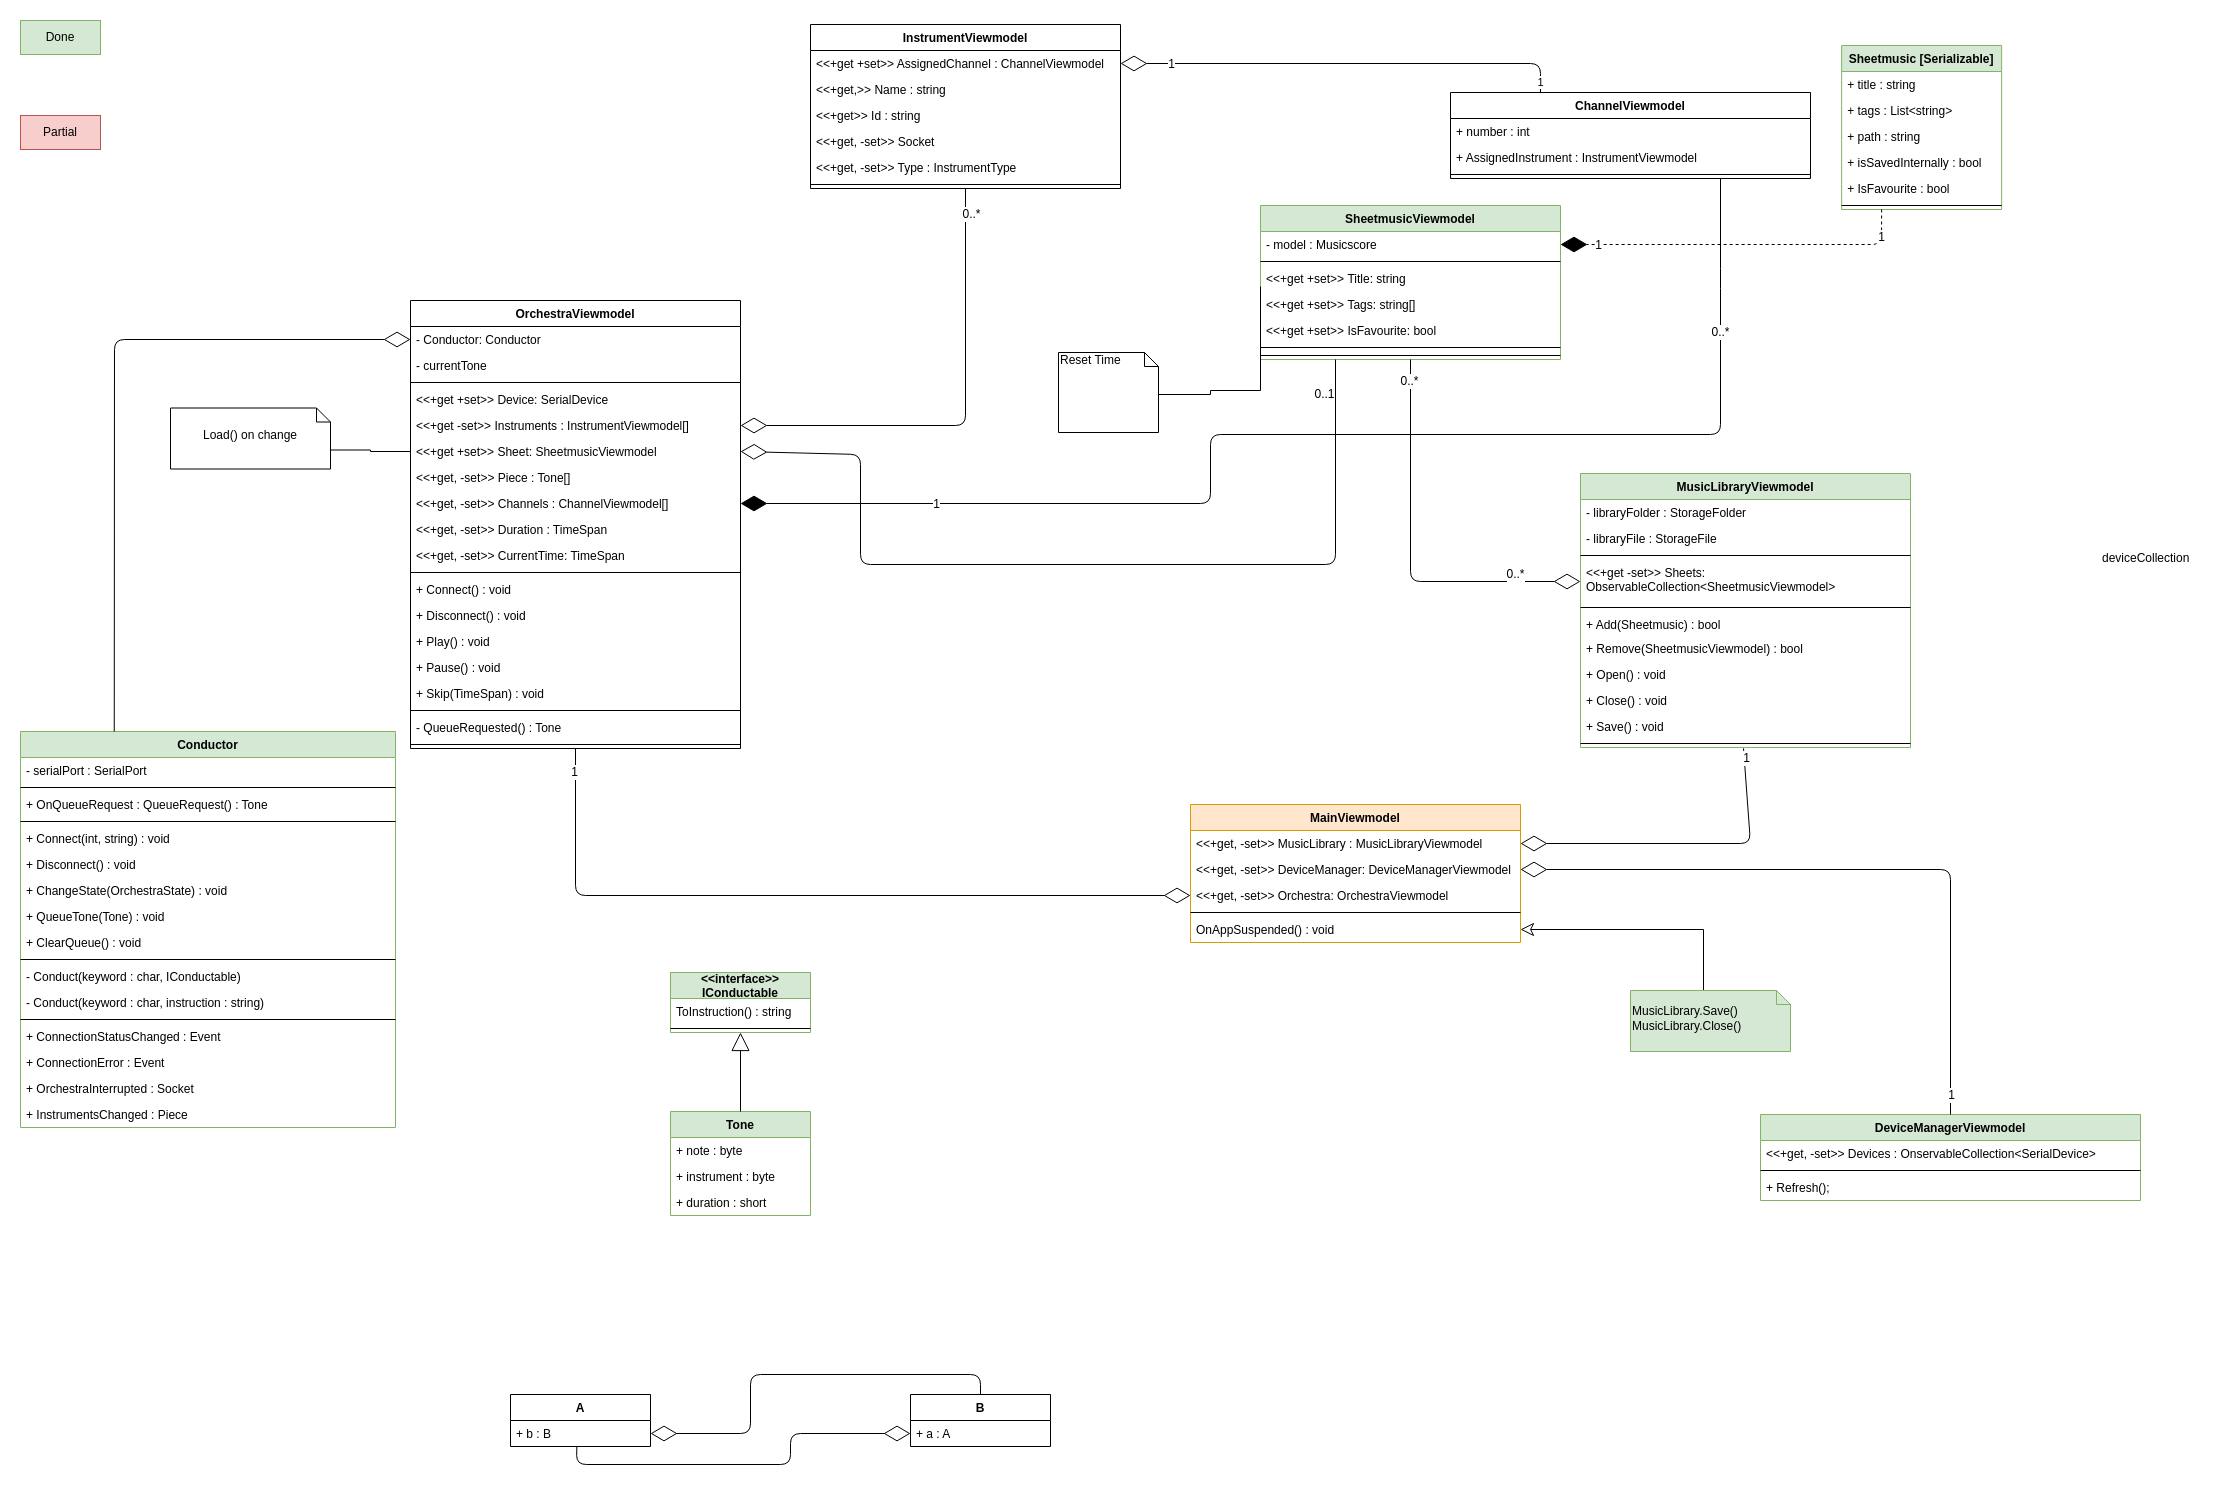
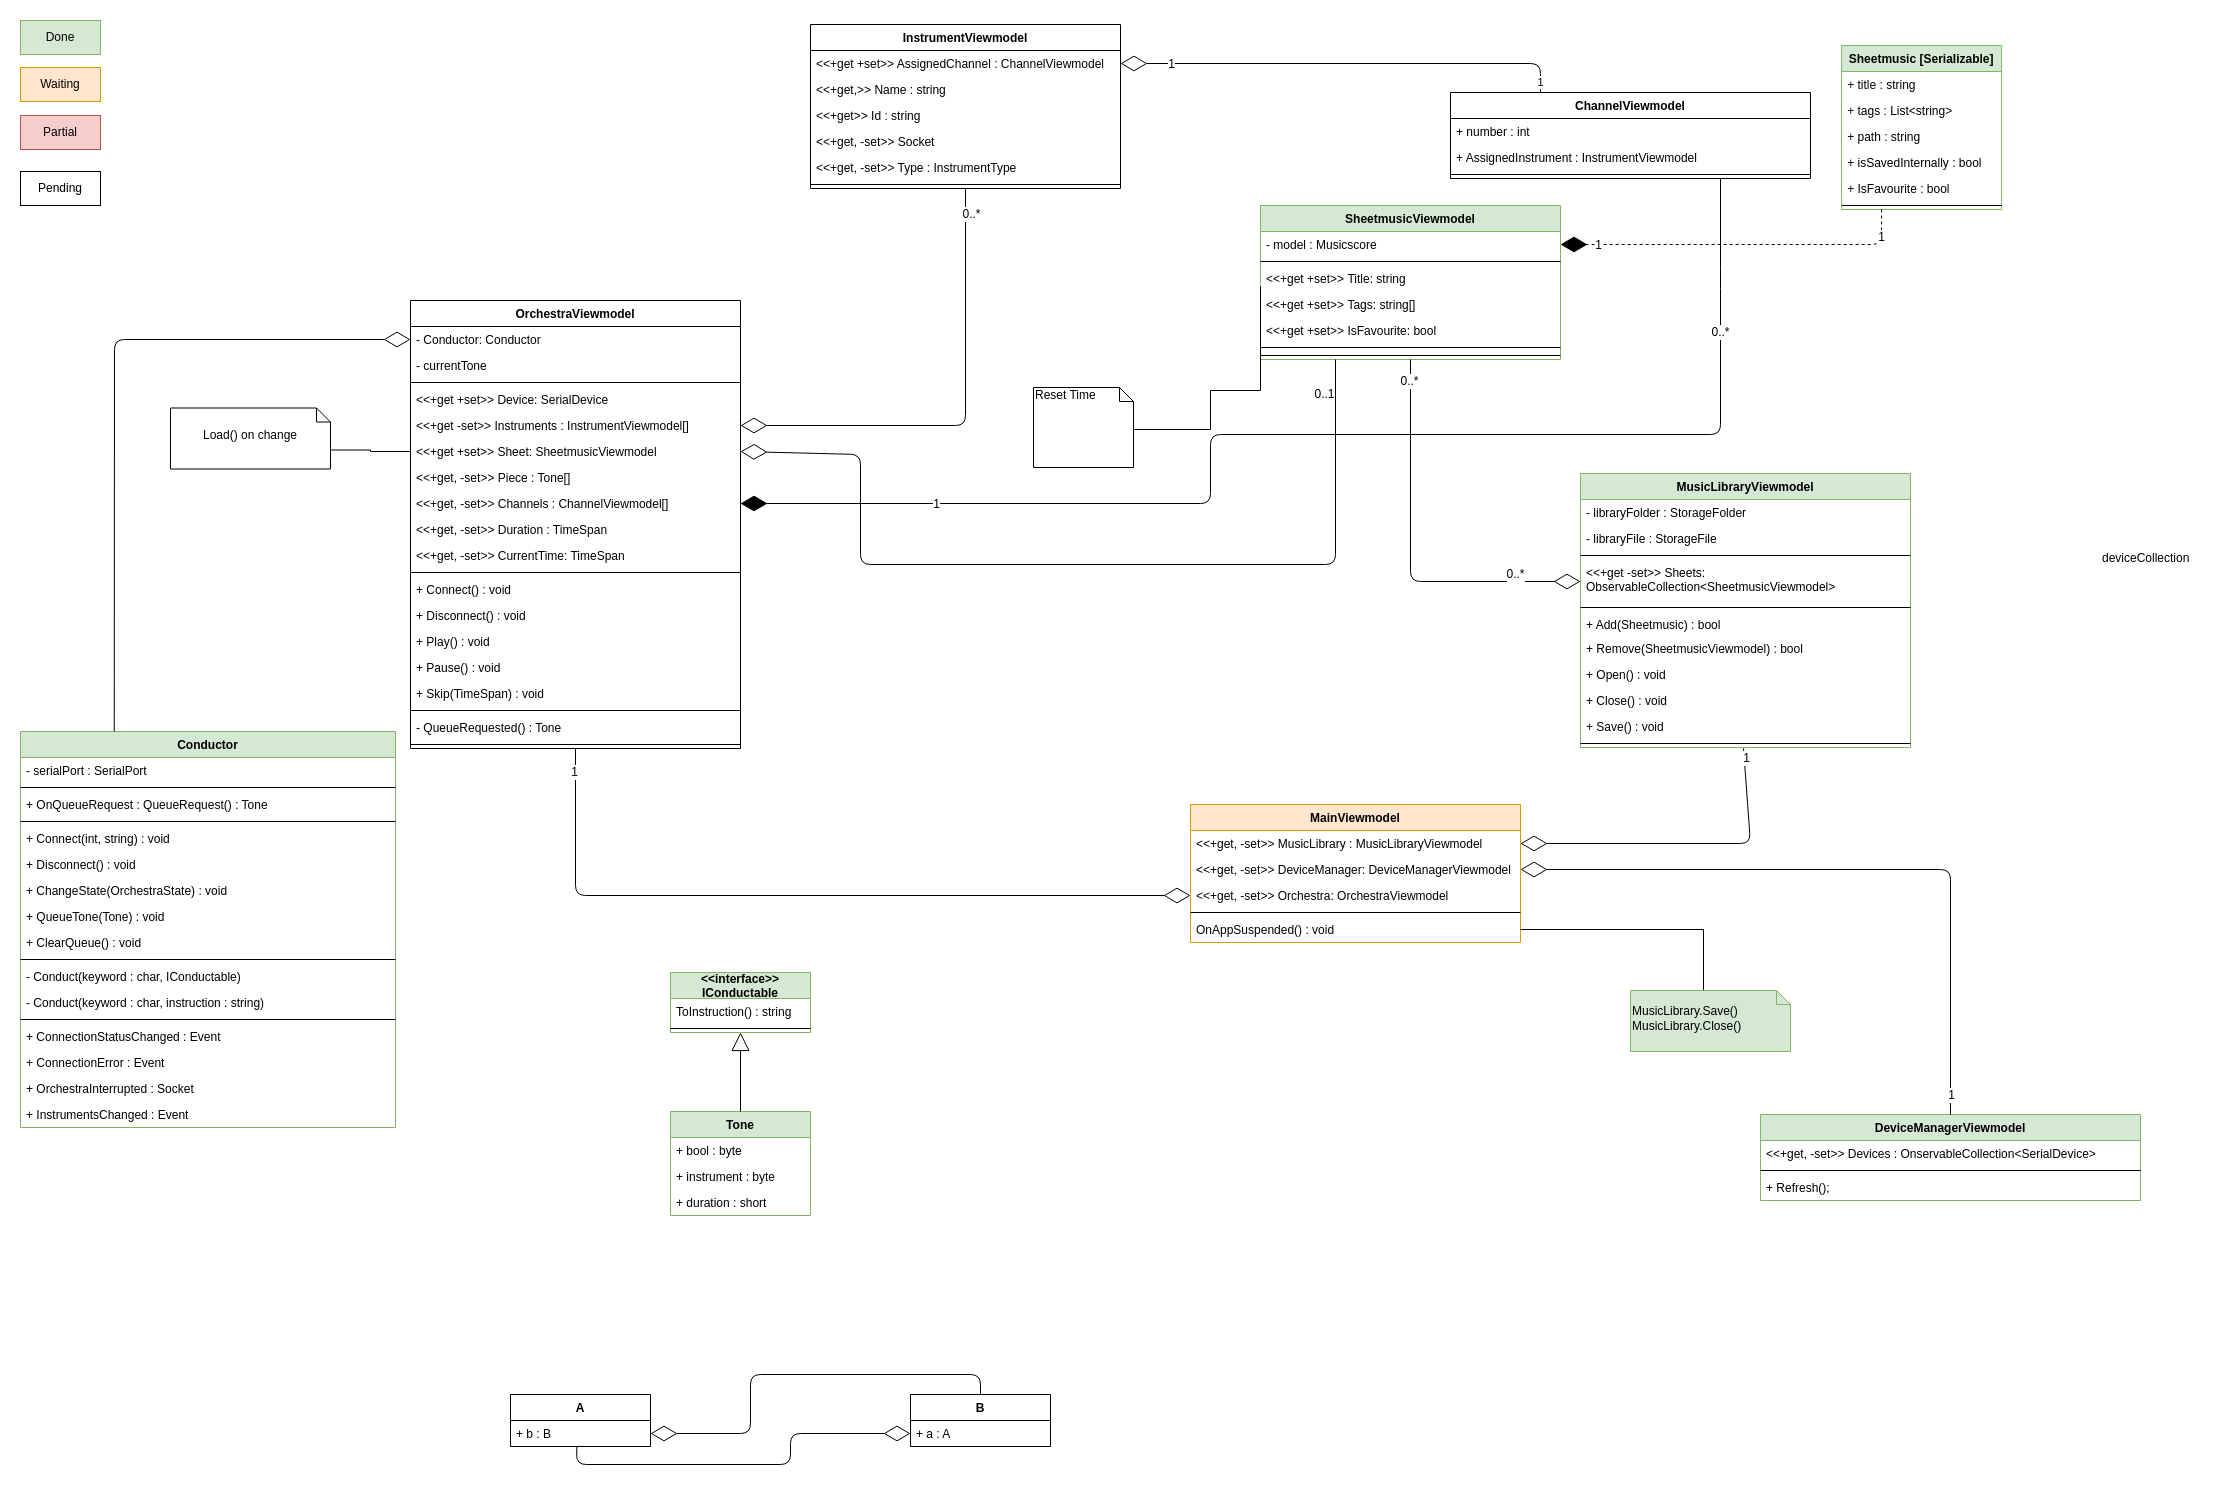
none -> (61, 85)
none -> (61, 189)
(1109, 393) -> (1084, 428)
(1533, 930) -> (1529, 930)
(112, 1115) -> (114, 1115)
(713, 1151) -> (712, 1151)
